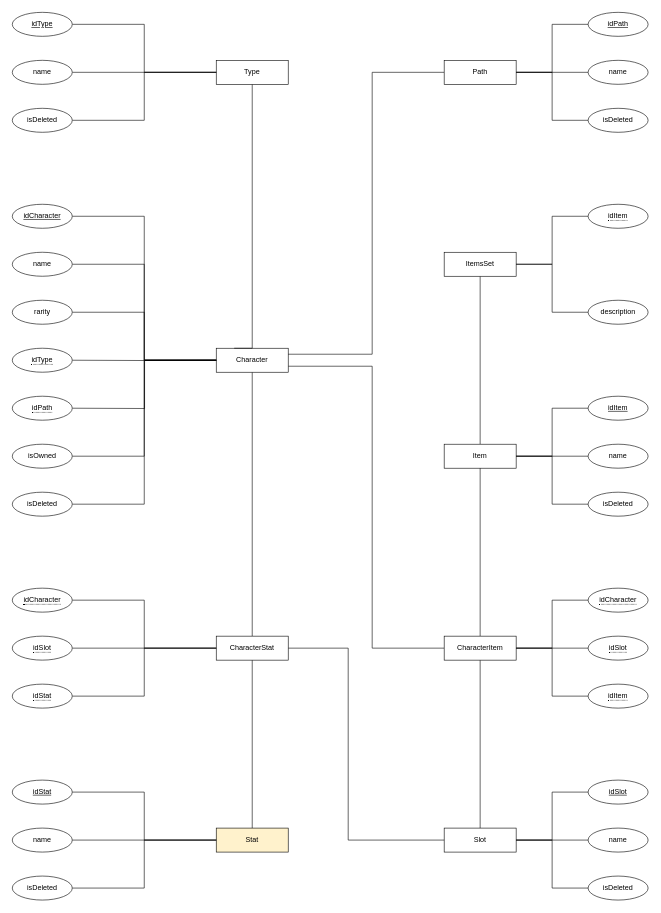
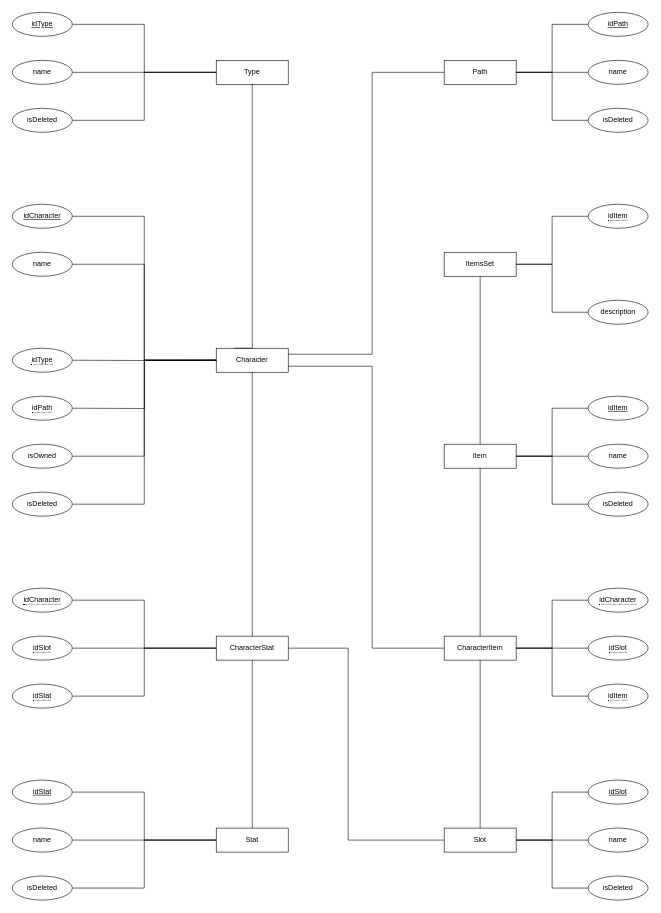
(42, 312) -> none
(107, 312) -> none
(252, 840) -> (252, 840)
